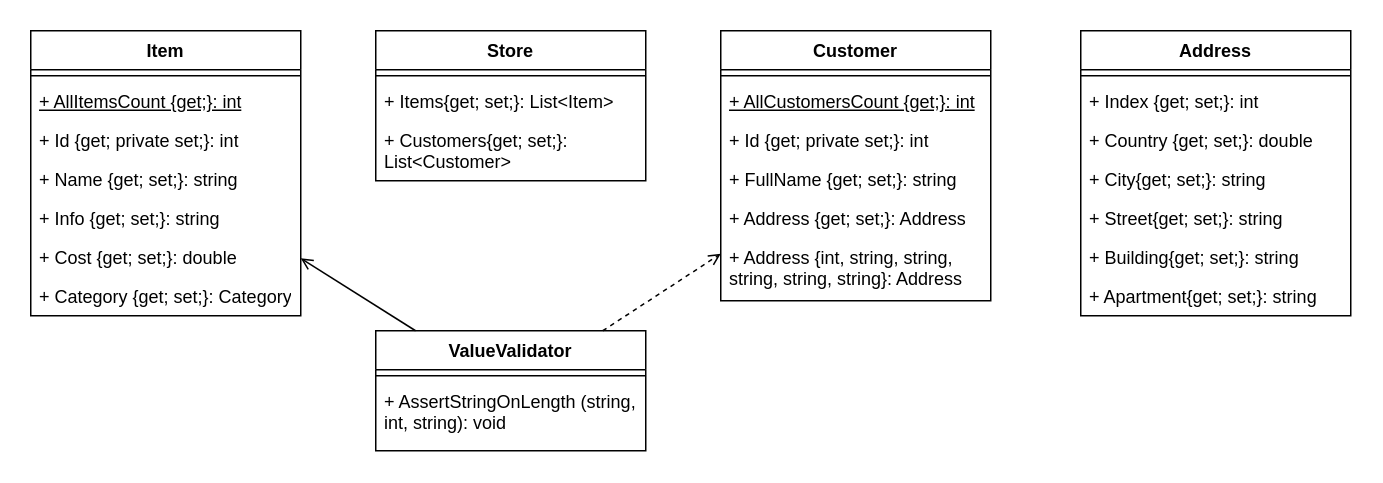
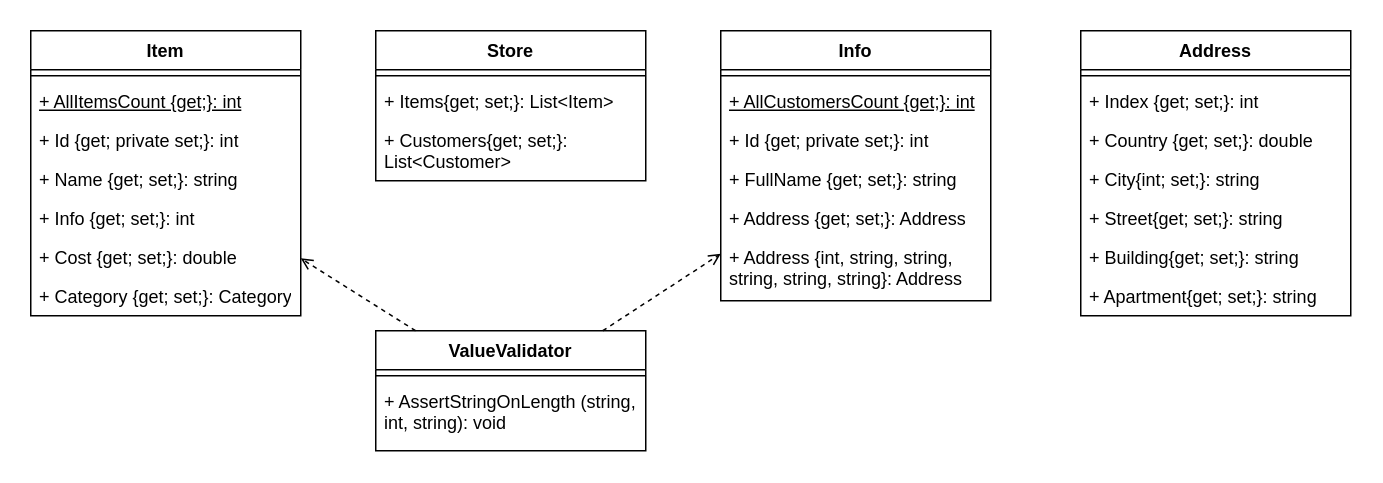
(856, 52) -> (856, 52)
(1197, 181) -> (1195, 181)
(152, 220) -> (137, 220)
(359, 295) -> (359, 295)
